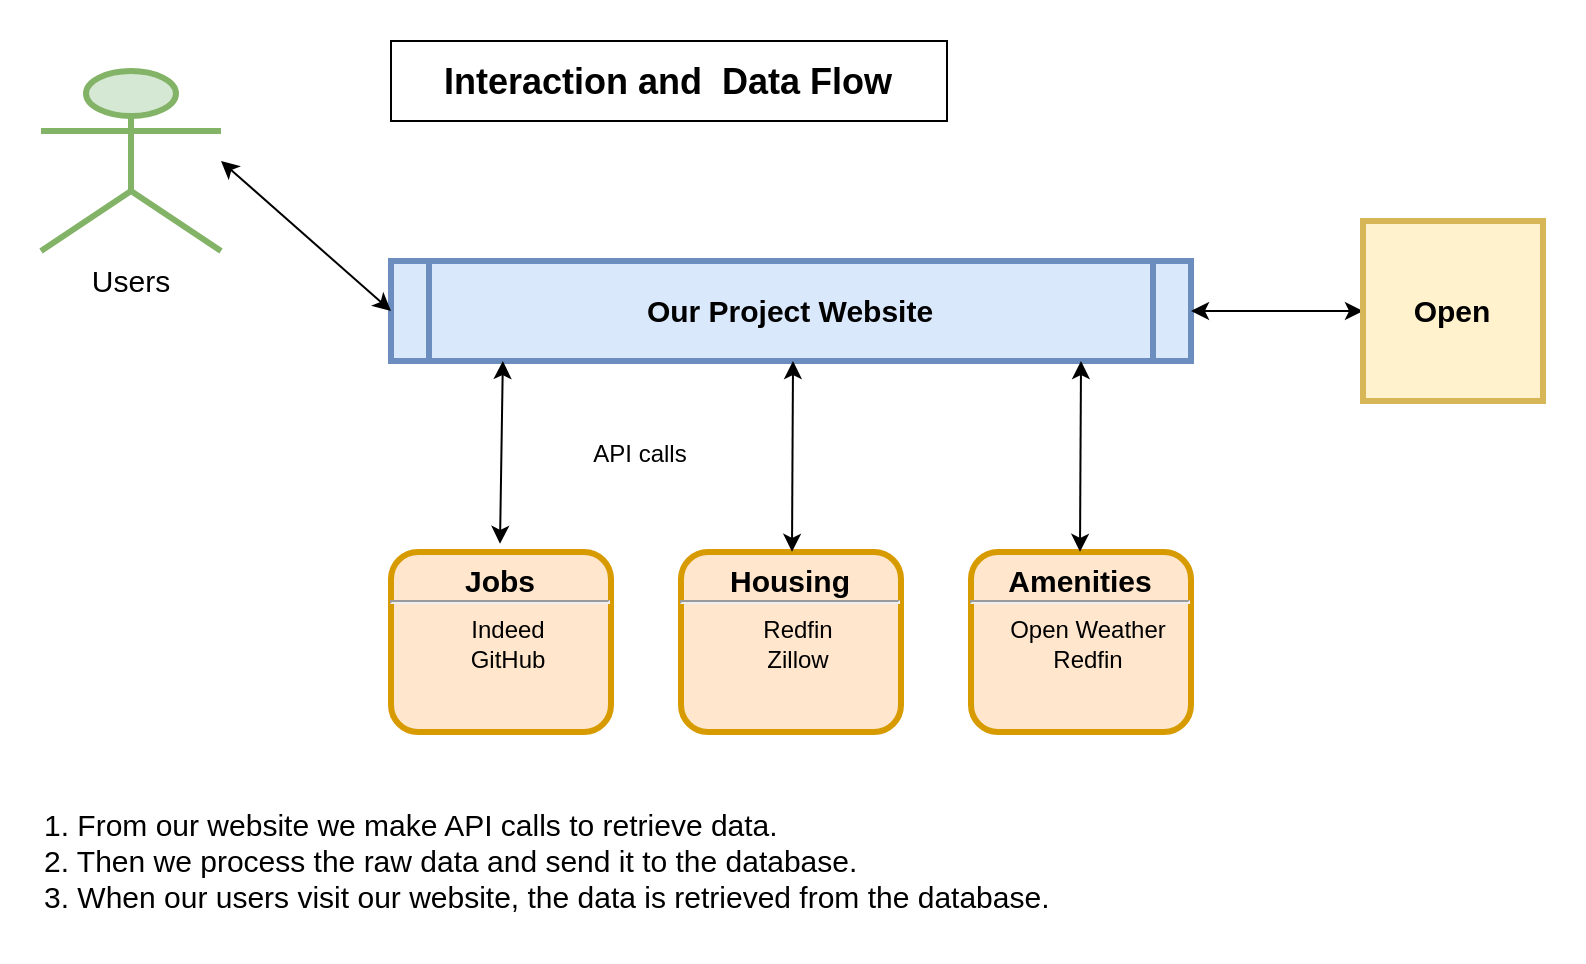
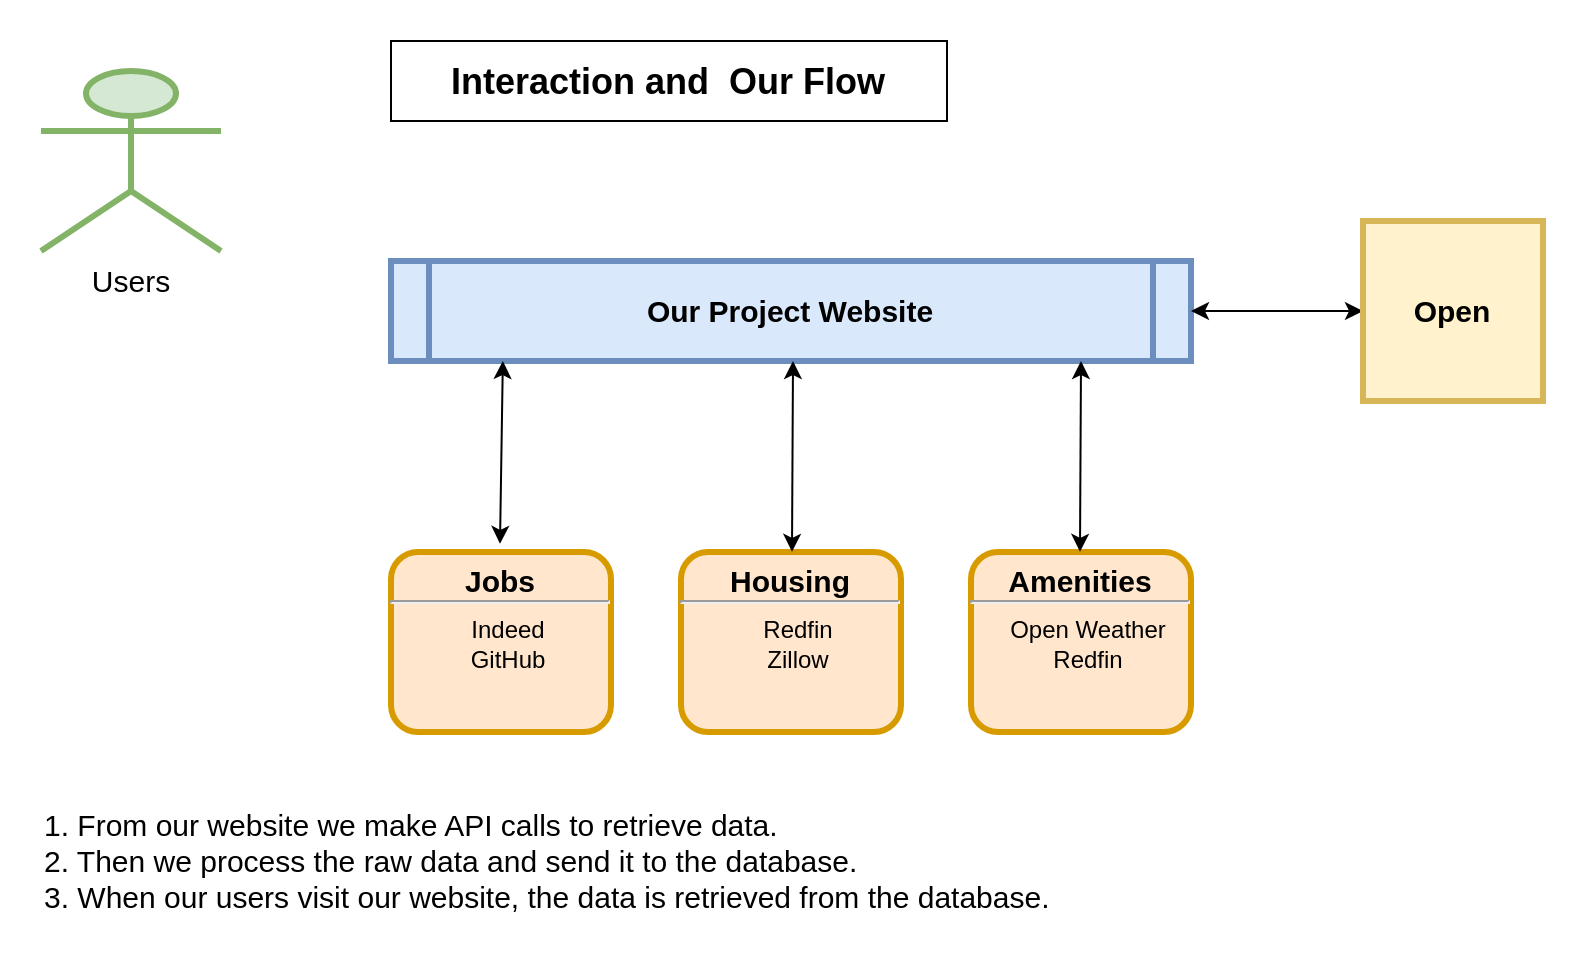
(669, 81) -> (669, 81)
(306, 236) -> none
(641, 457) -> none
